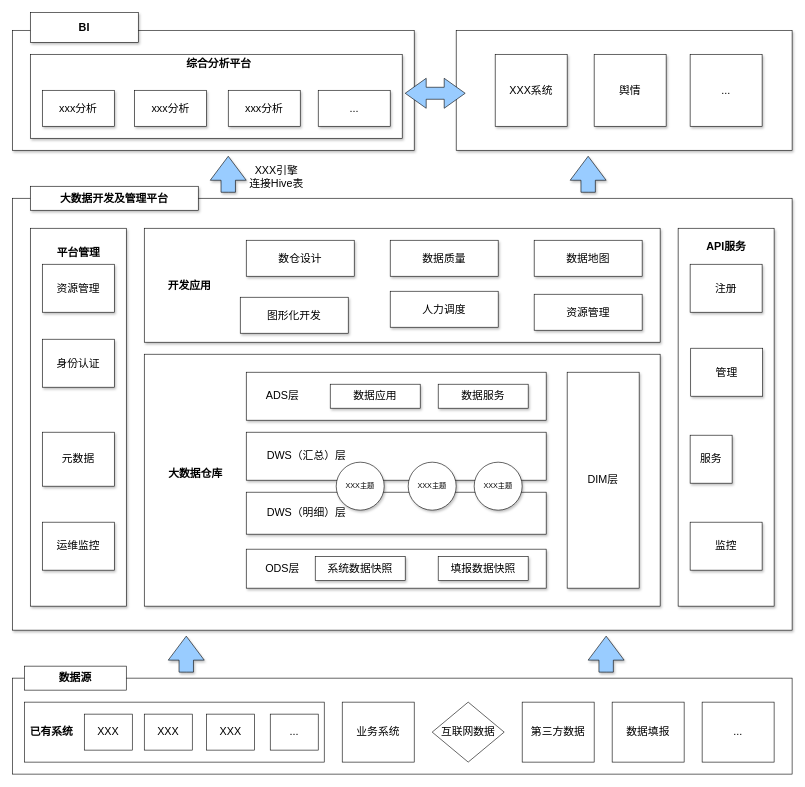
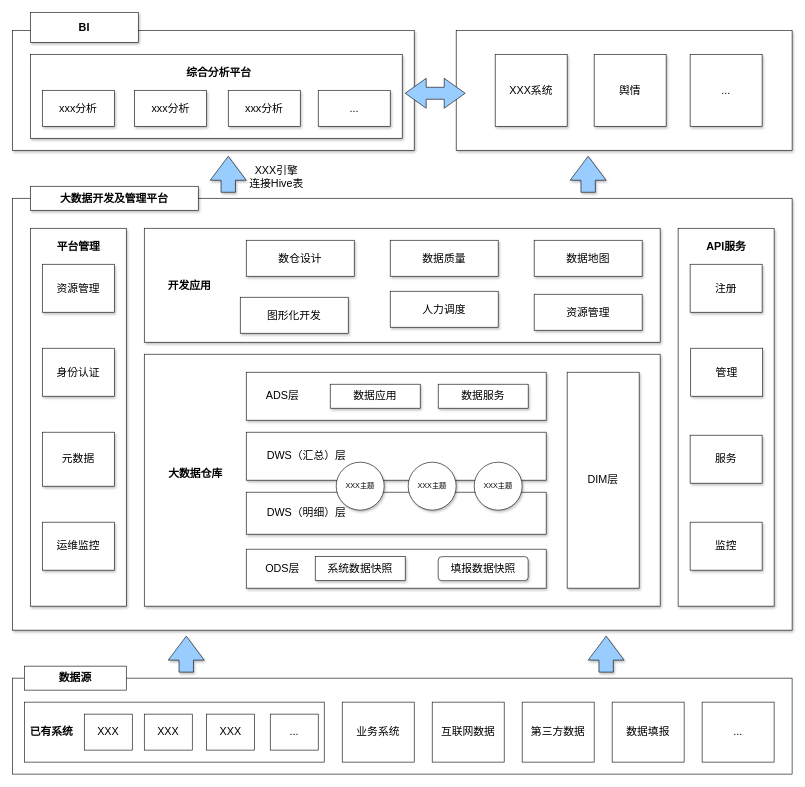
(219, 63) -> (219, 72)
(78, 252) -> (78, 246)
(78, 363) -> (78, 372)
(711, 459) -> (726, 459)
(483, 569) -> (483, 569)
(468, 732) -> (468, 732)
